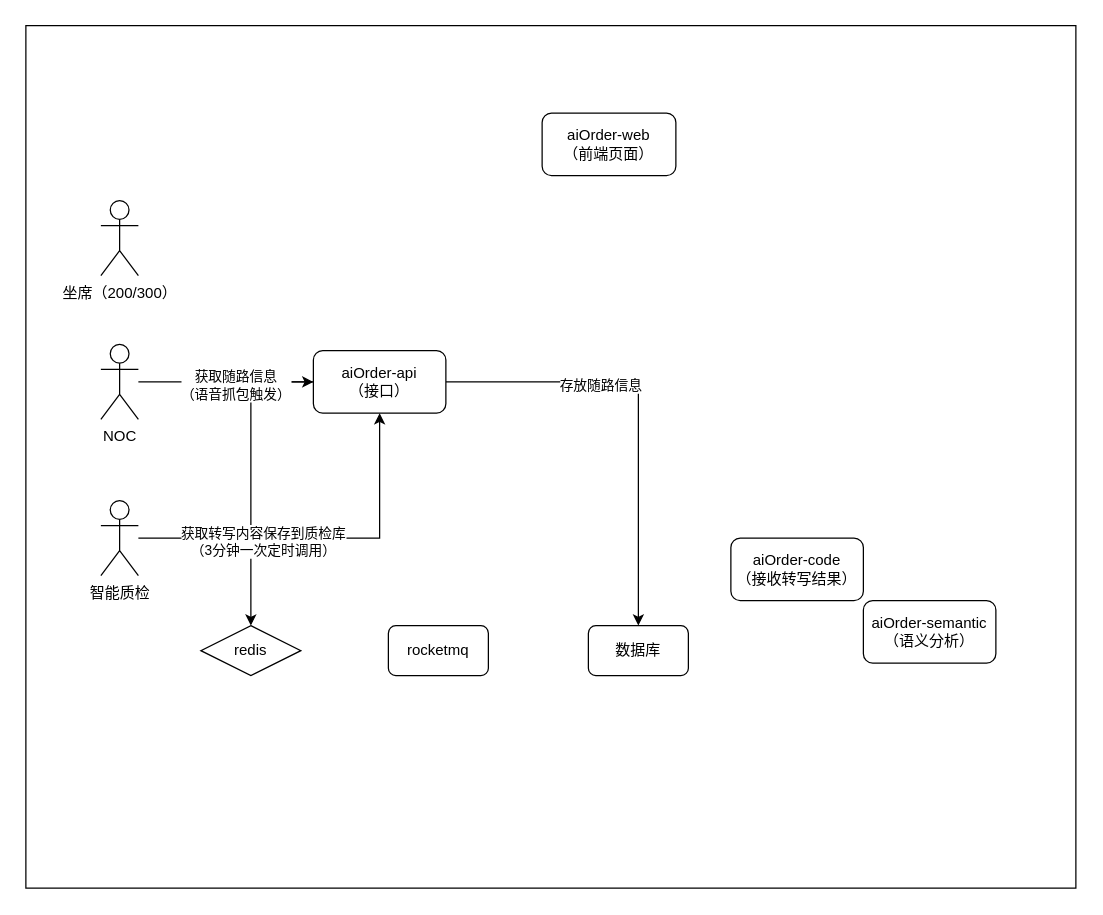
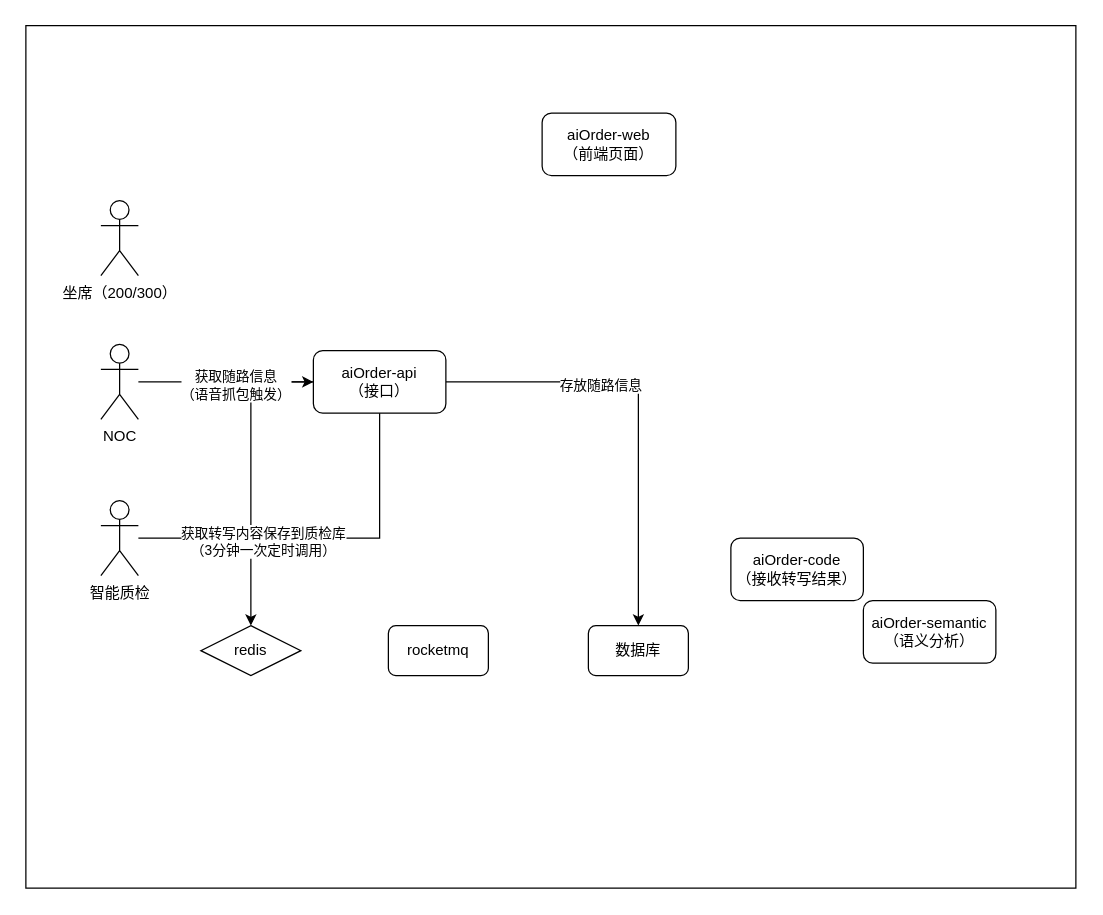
(379, 423) -> (379, 419)
